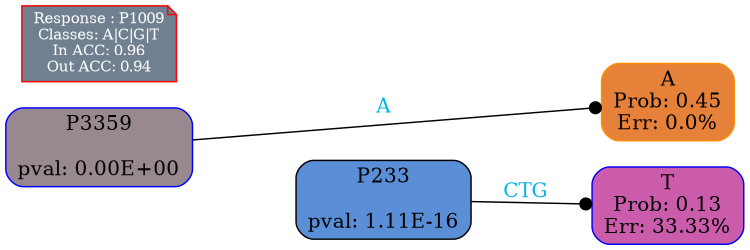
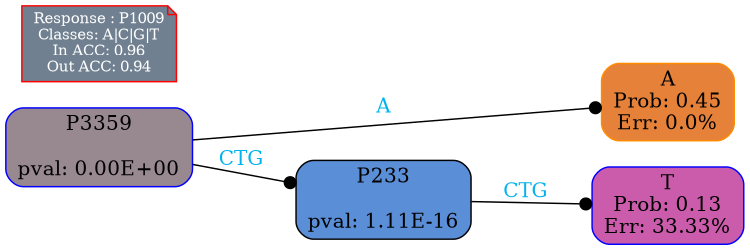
none -> (239, 173)
